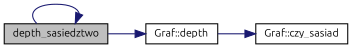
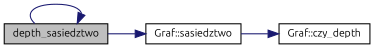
(182, 34) -> (193, 34)
(302, 34) -> (324, 34)
